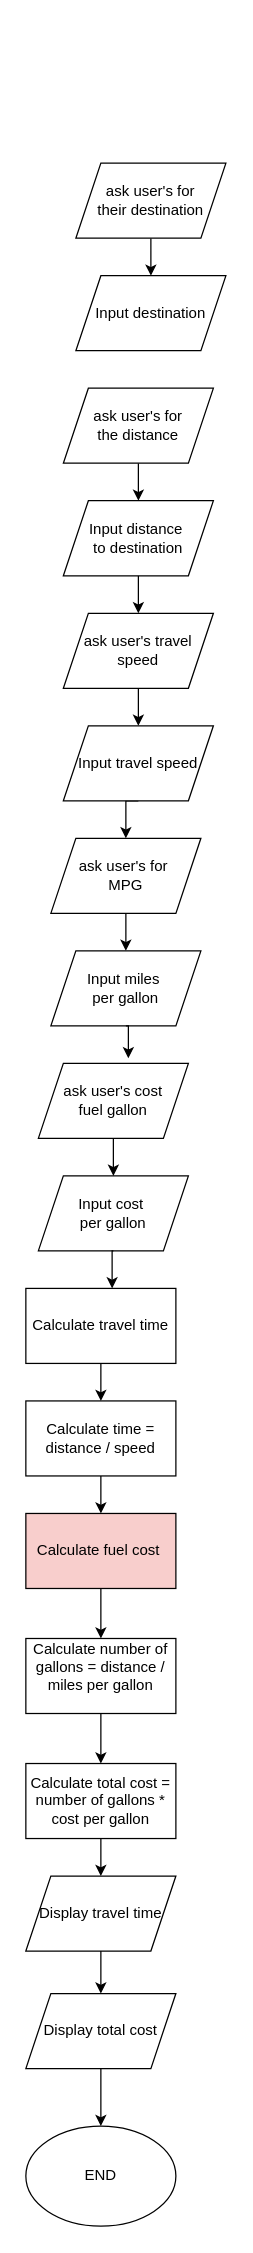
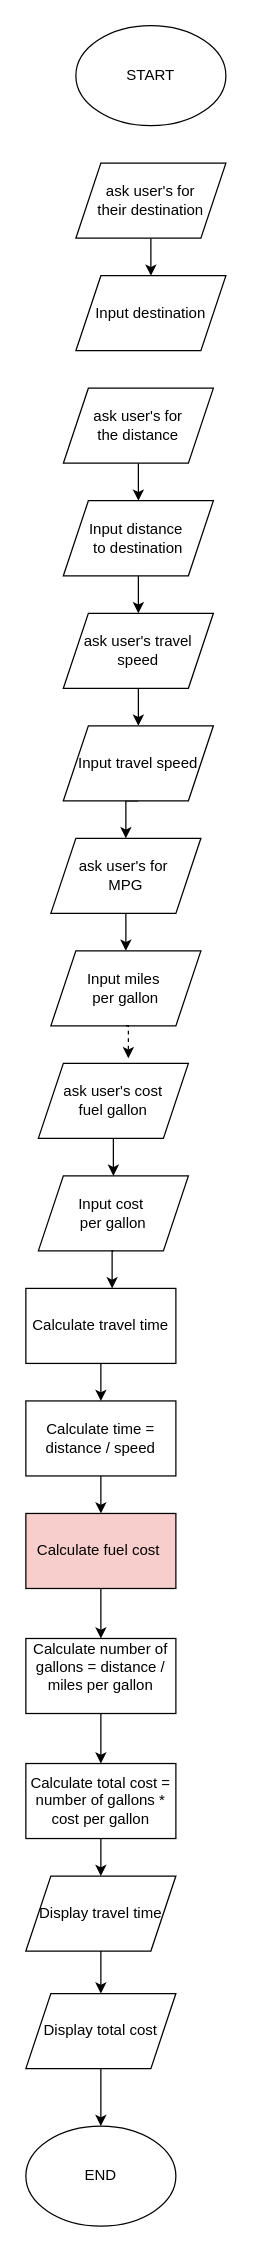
none -> (151, 76)
(128, 1035) -> (128, 1035)
